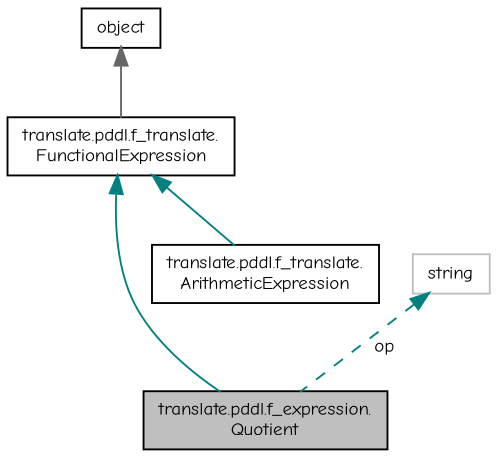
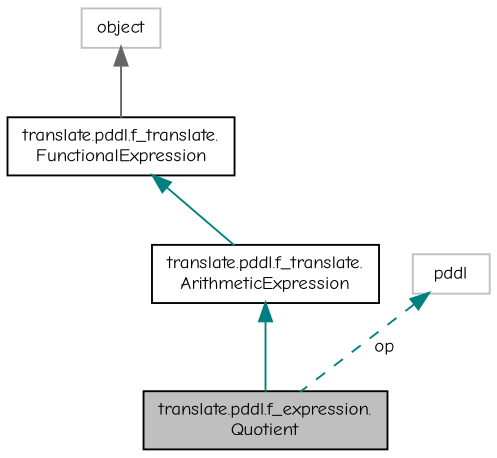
(121, 28) -> (121, 28)
(451, 274) -> (451, 274)
(138, 309) -> (266, 357)
